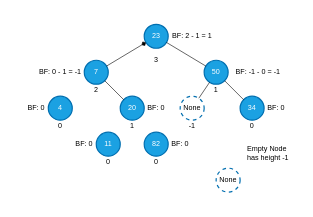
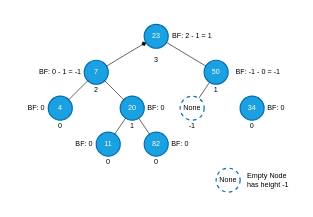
none -> (78, 90)
(234, 90) -> none
none -> (144, 126)
none -> (120, 127)
(272, 153) -> (272, 180)
